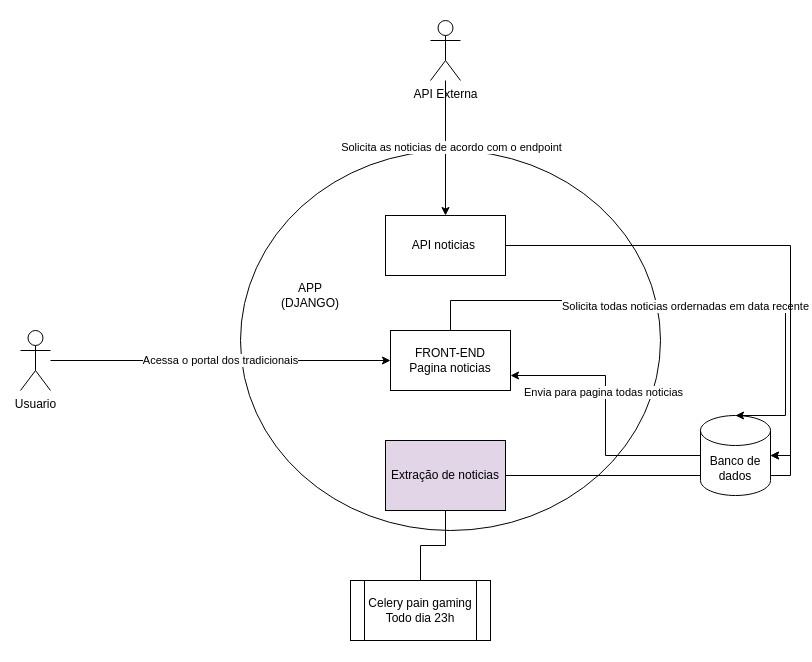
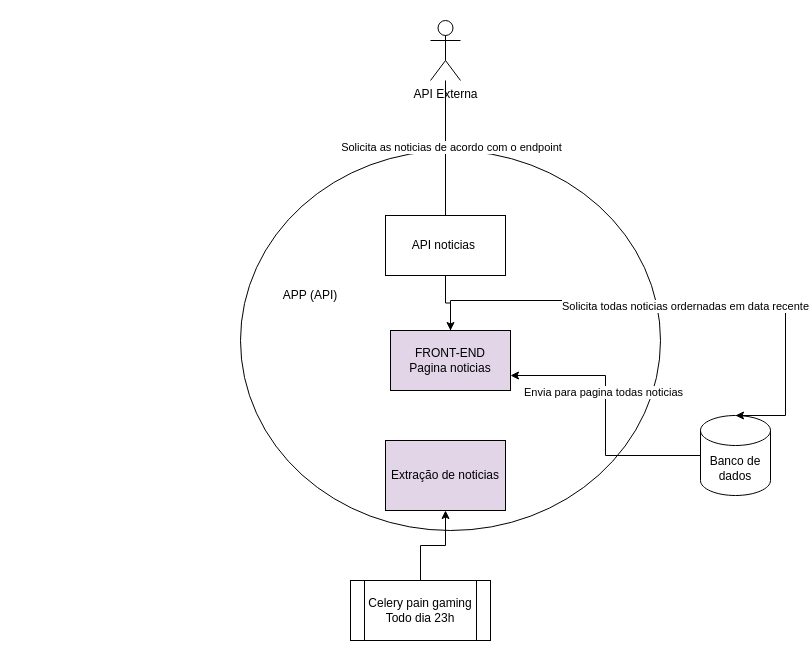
(446, 207) -> (446, 210)
(752, 246) -> (446, 291)
(311, 296) -> (311, 296)
(36, 361) -> none
(217, 361) -> none
(451, 361) -> (451, 361)
(603, 476) -> none
(446, 517) -> (446, 519)
